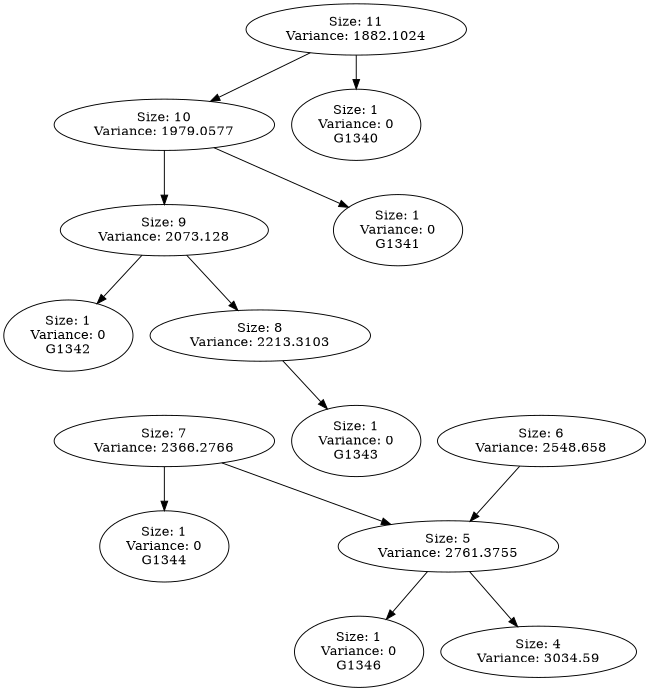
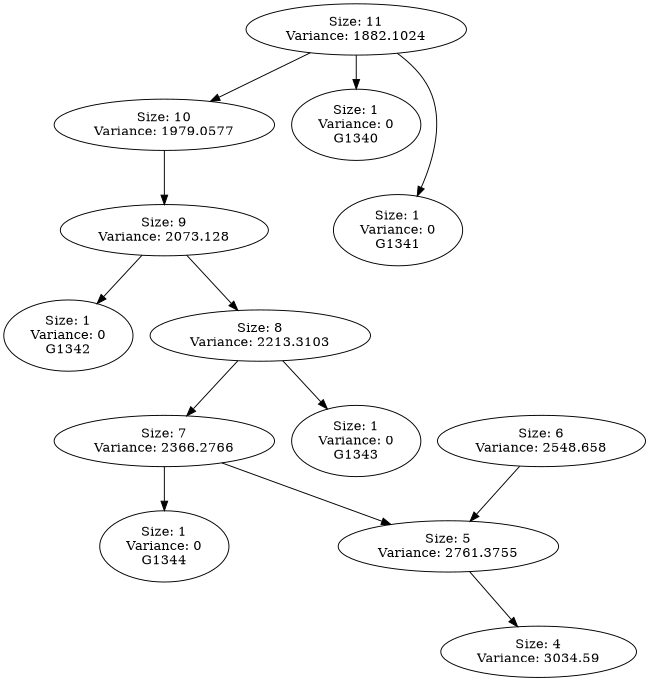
(277, 176) -> (436, 114)
none -> (216, 385)
(359, 652) -> none
